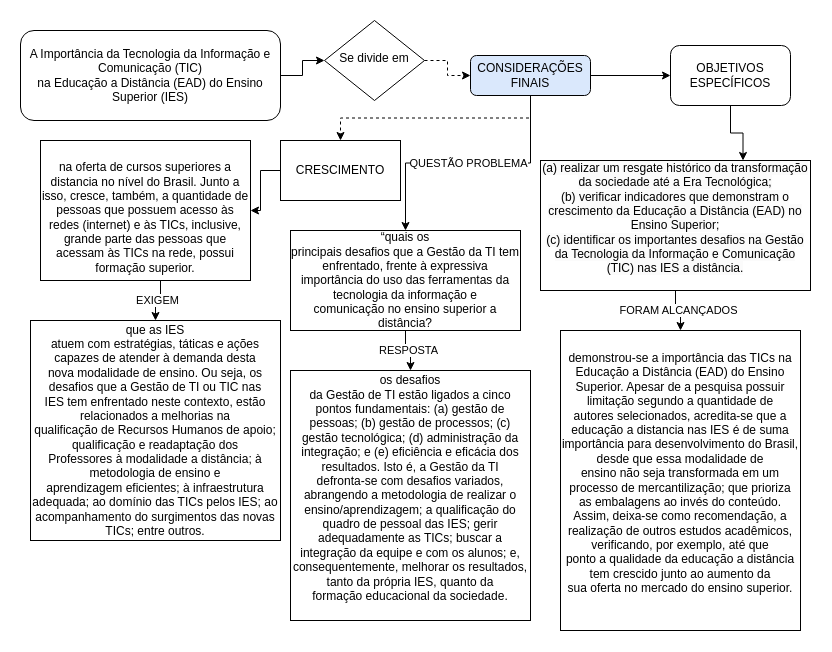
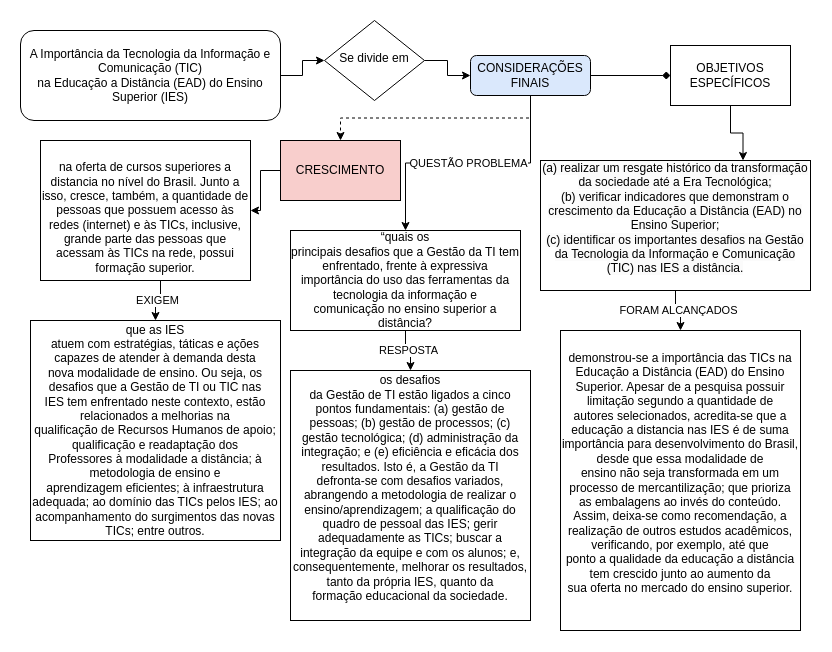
(448, 65) -> (448, 65)
(662, 76) -> (661, 76)
(731, 76) -> (731, 76)
(341, 171) -> (341, 171)
